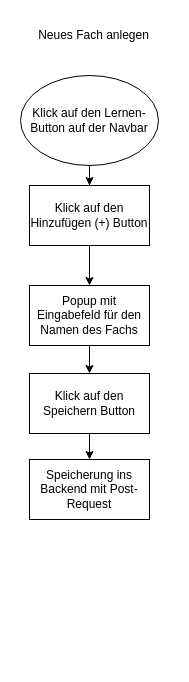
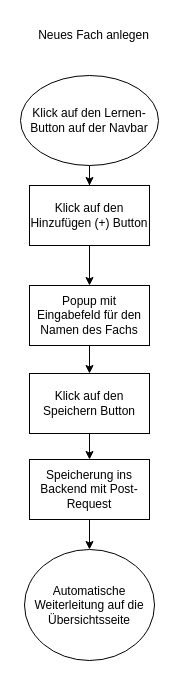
none -> (90, 539)
none -> (90, 605)
